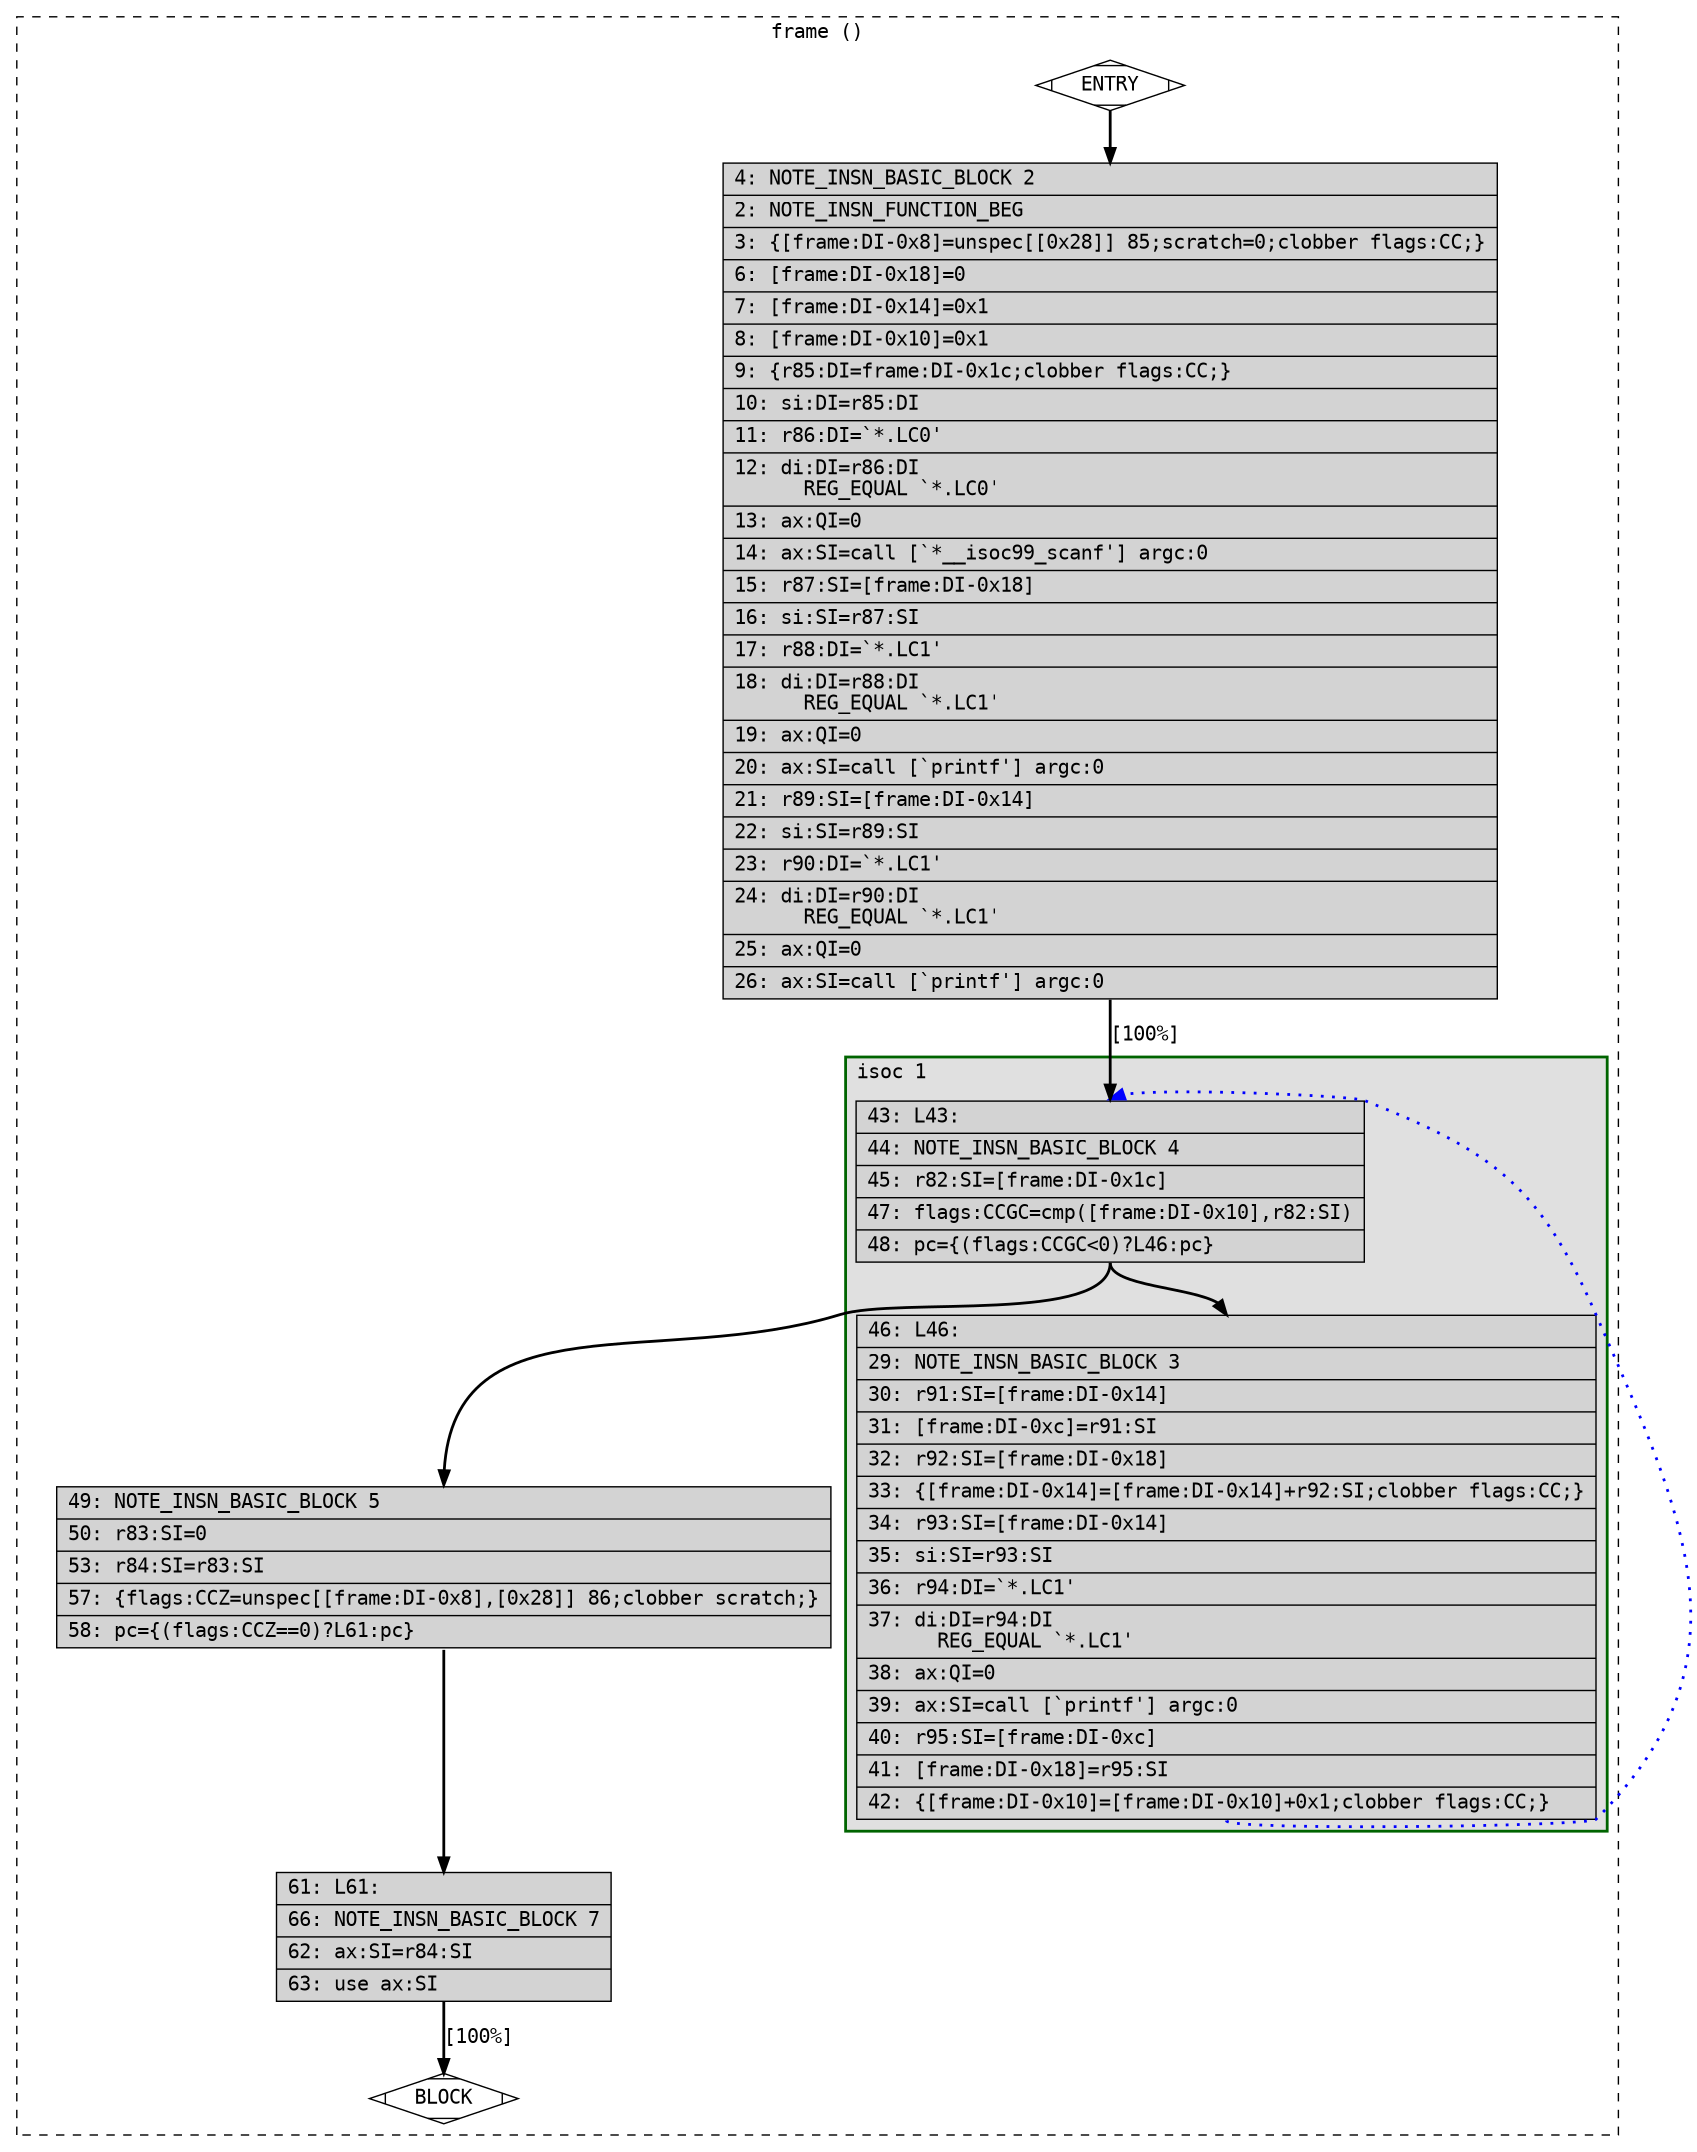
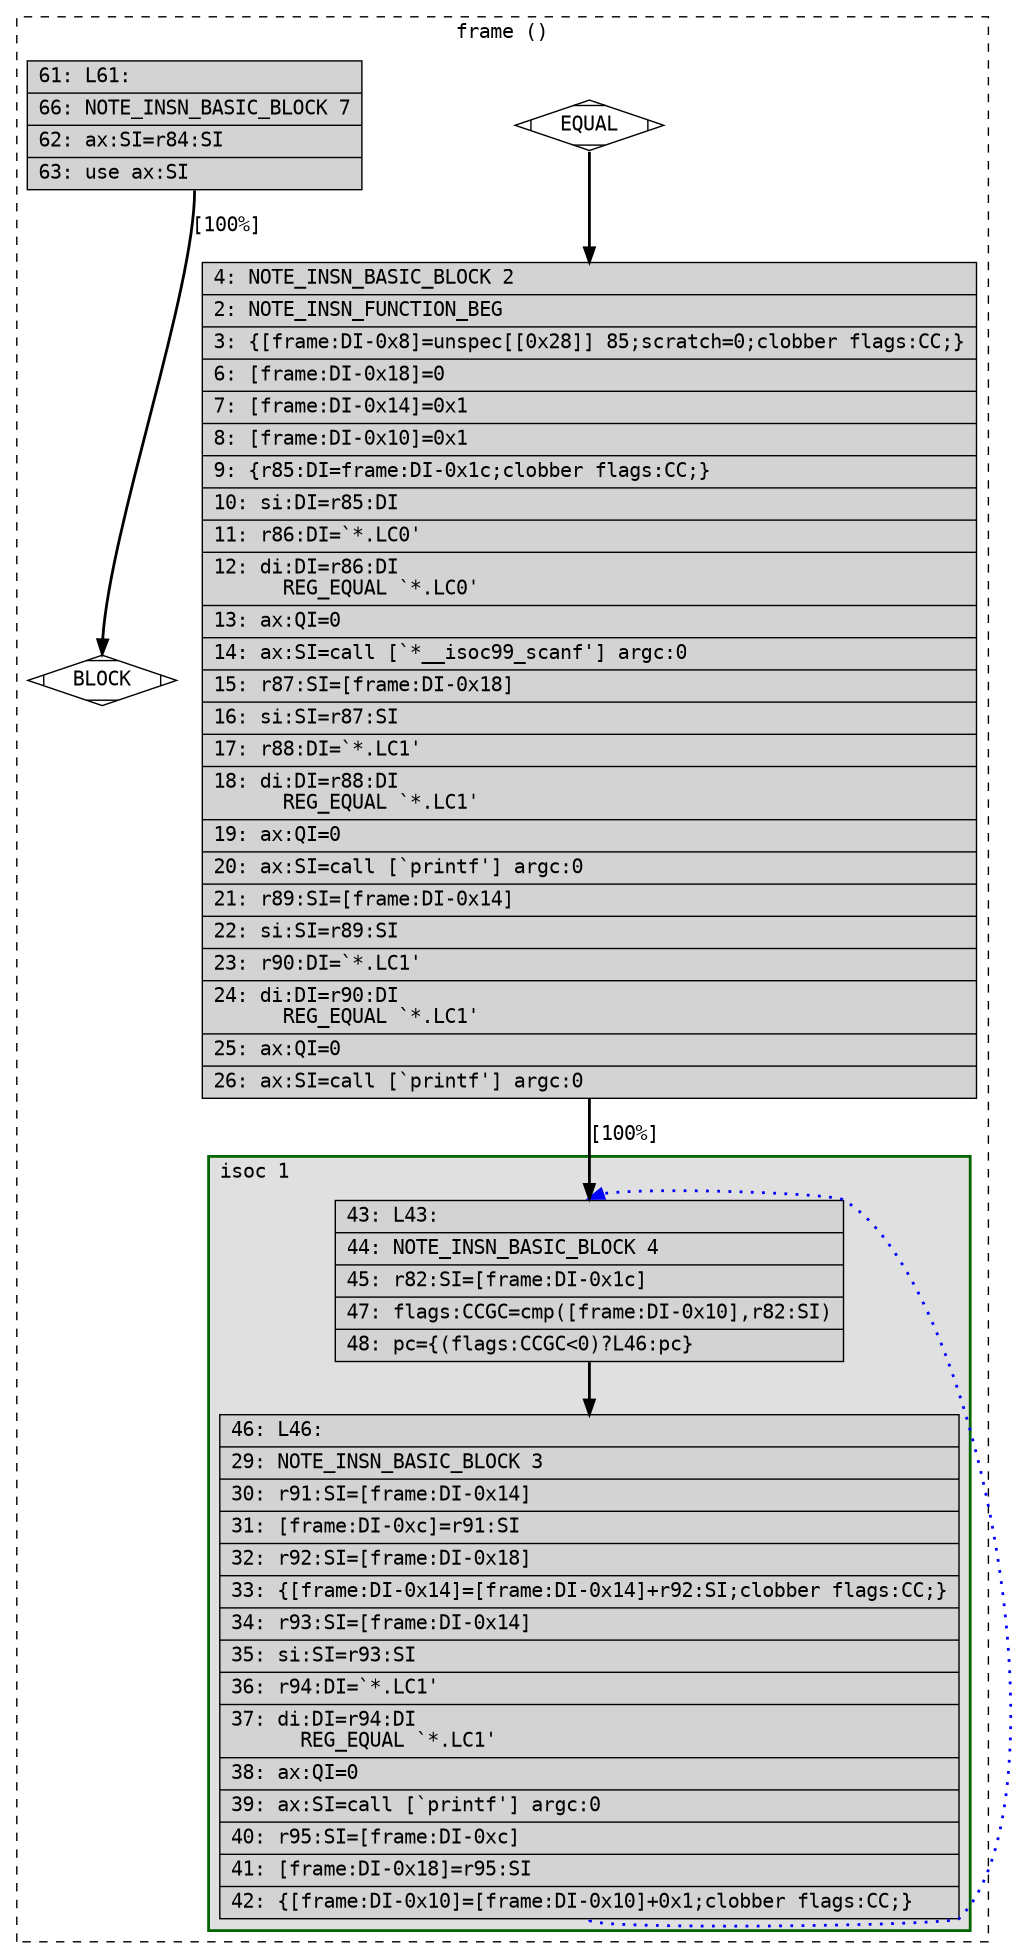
(1110, 85) -> (589, 125)
(444, 1567) -> none
